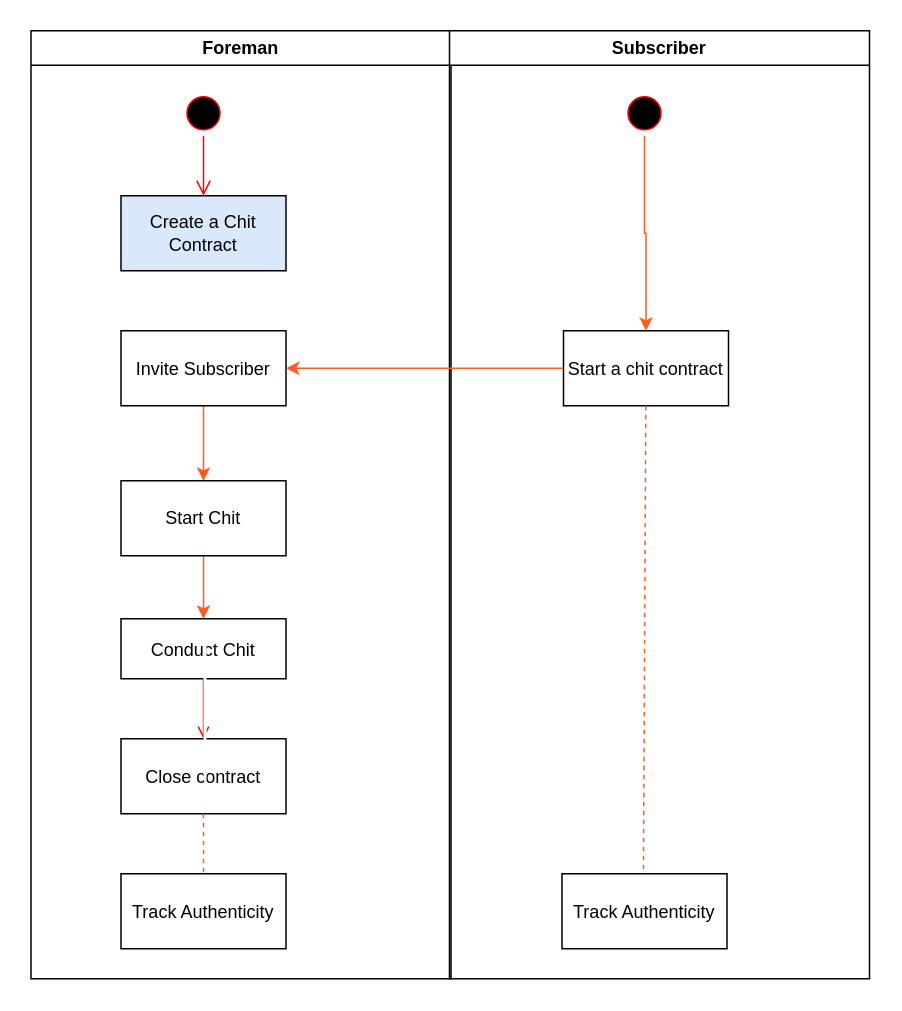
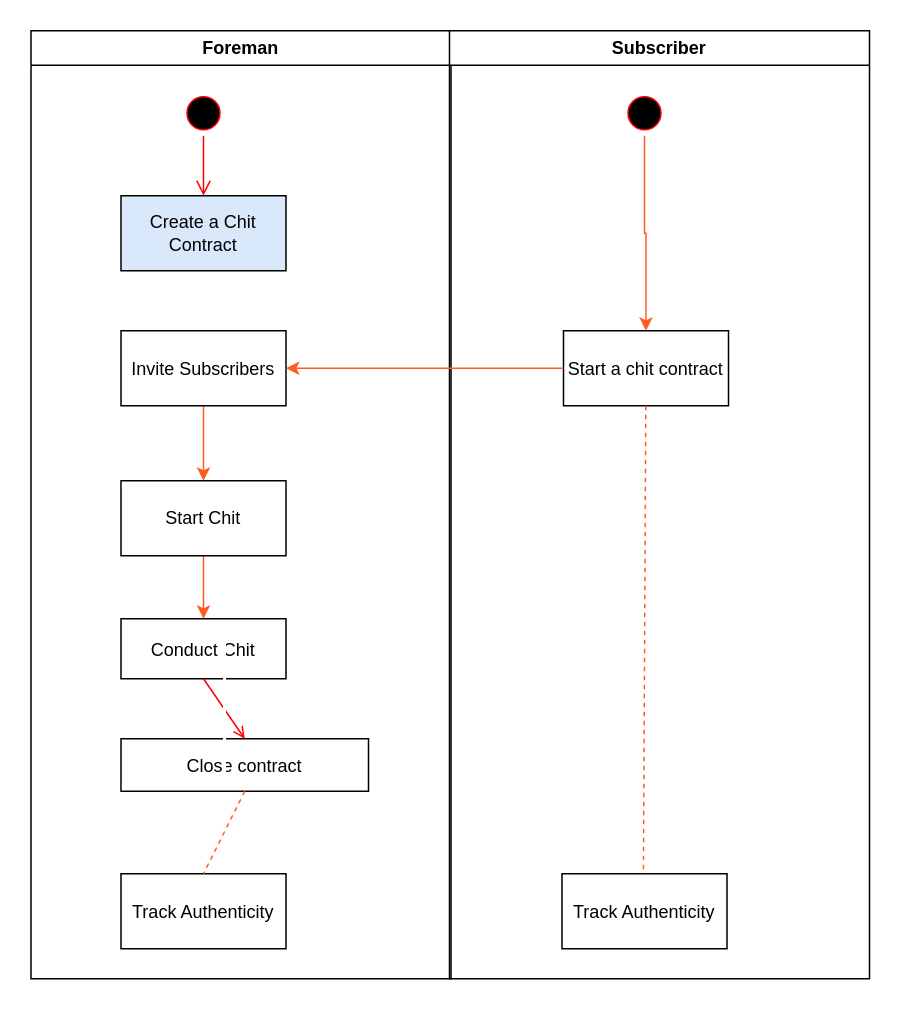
(203, 369) -> (203, 369)
(203, 776) -> (245, 765)
